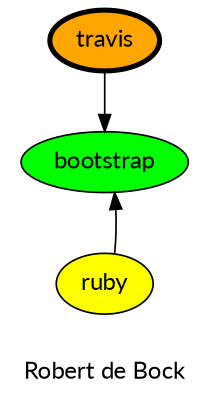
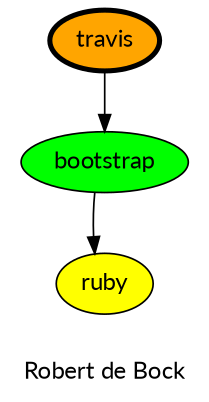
(116, 232) -> (93, 214)
